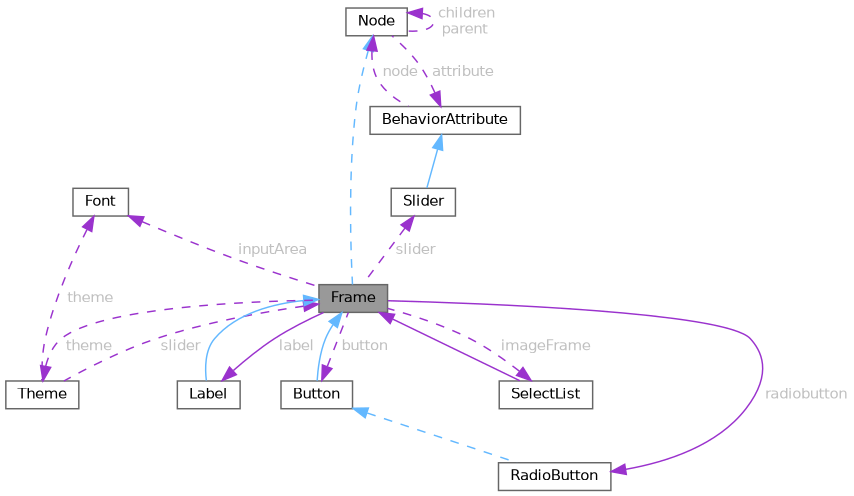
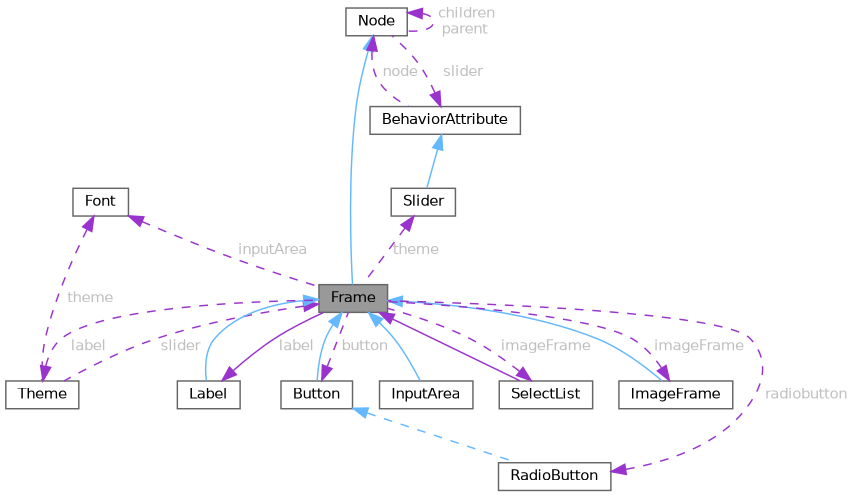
(461, 72) -> (461, 72)
(351, 167) -> (351, 167)
(414, 250) -> (414, 250)
(678, 319) -> (678, 319)
(87, 347) -> (87, 347)
none -> (426, 395)
none -> (676, 395)
